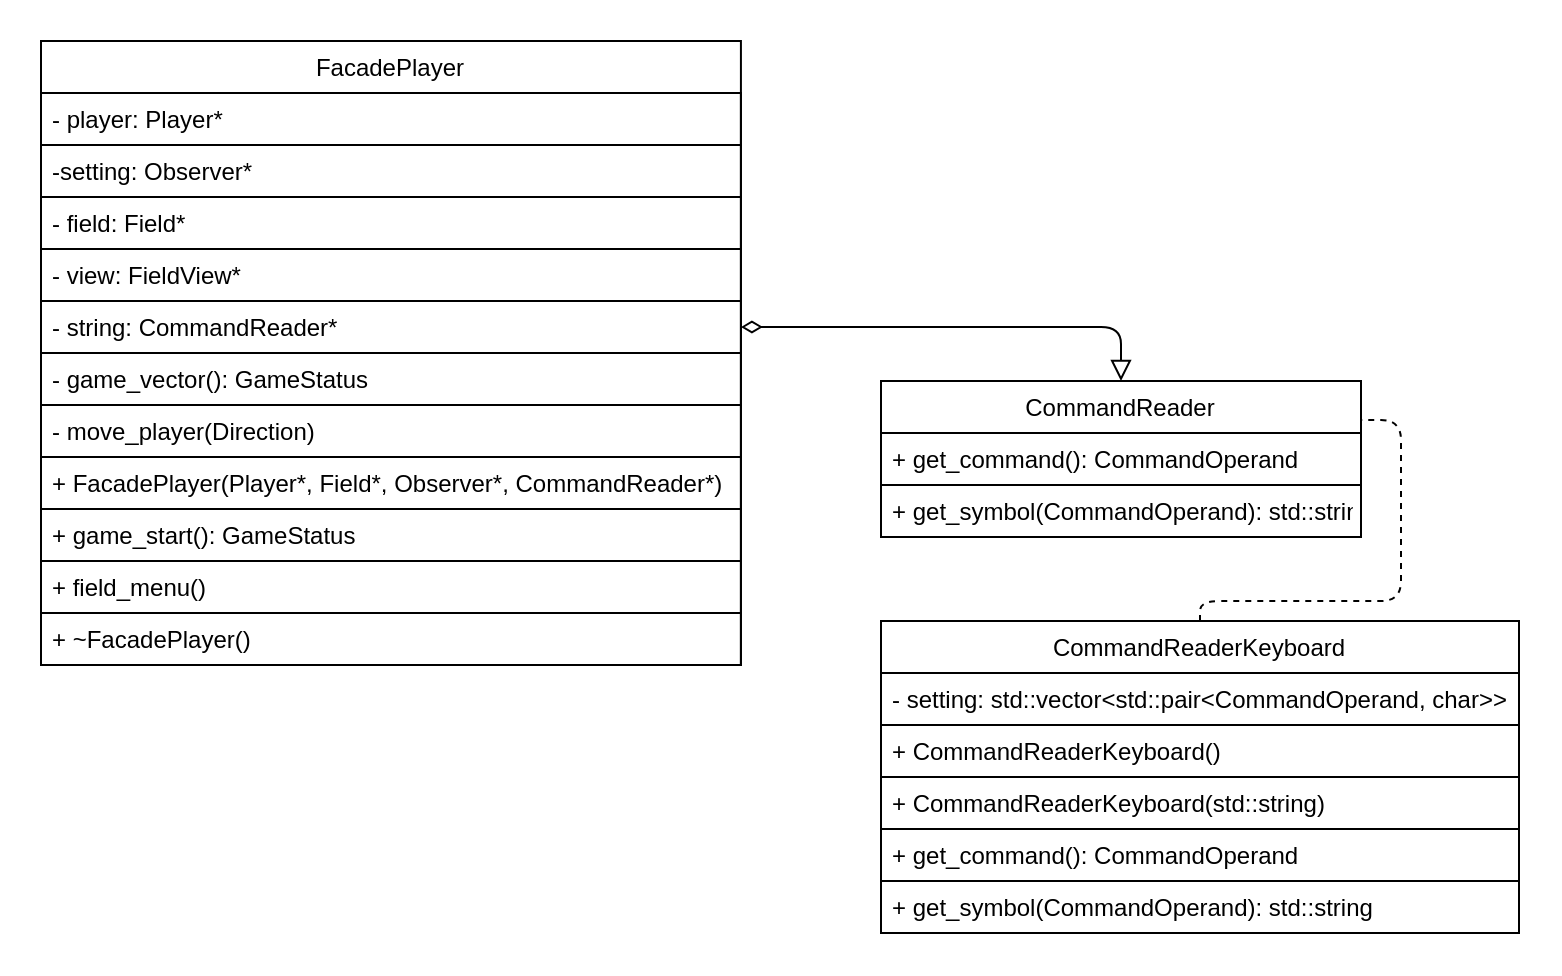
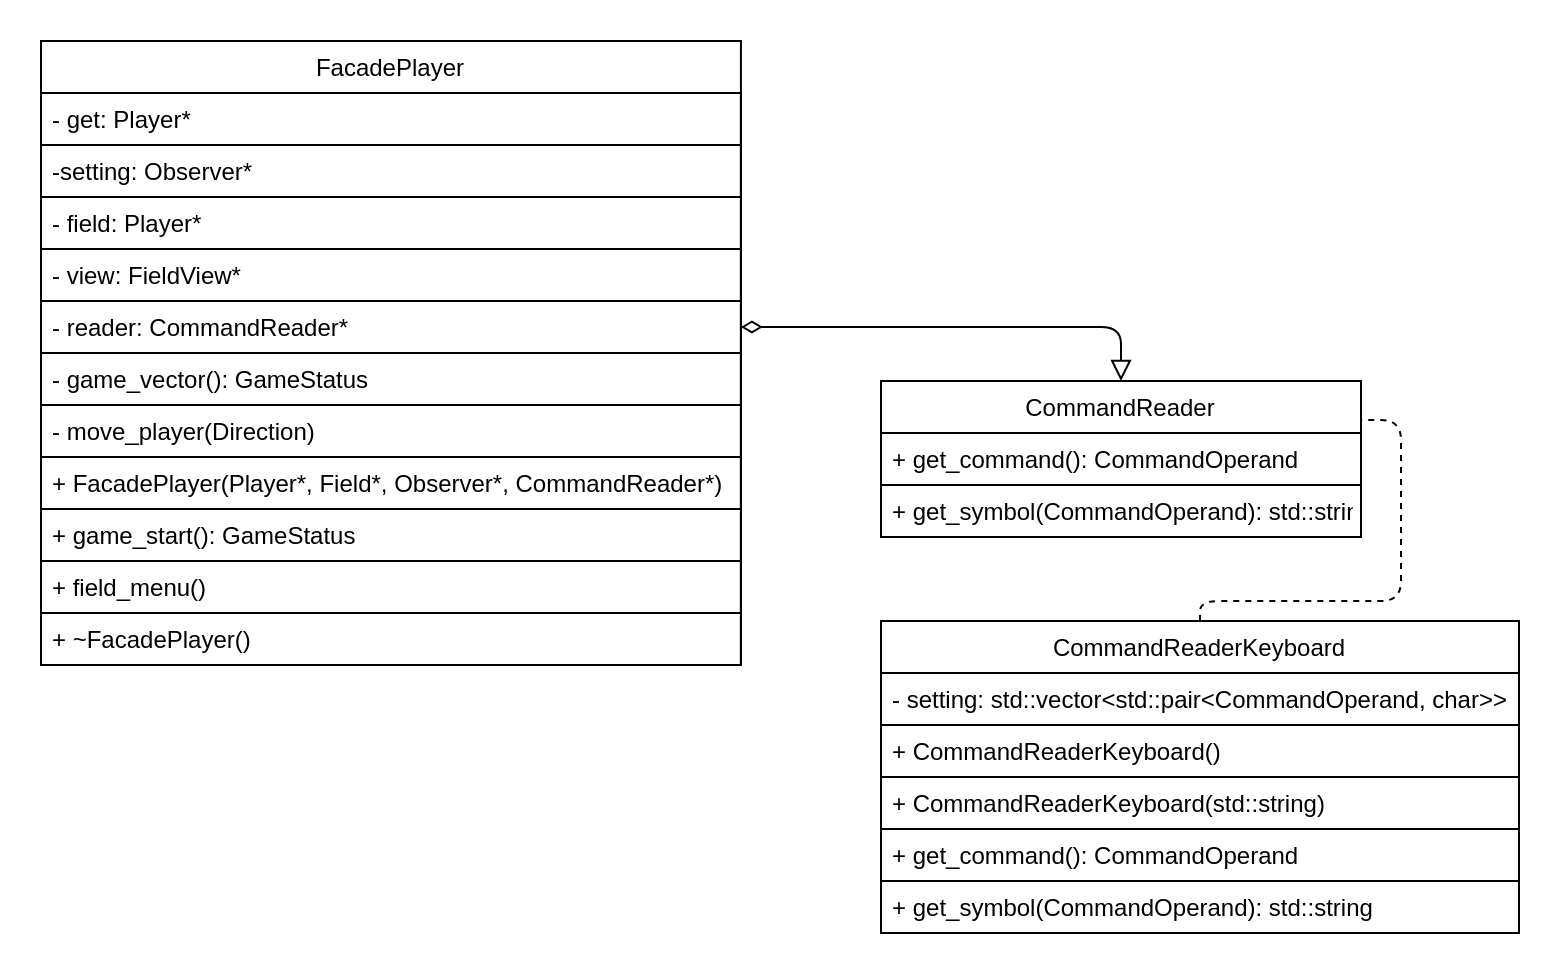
(151, 120) -> (134, 120)
(131, 224) -> (141, 224)
(201, 328) -> (204, 328)
